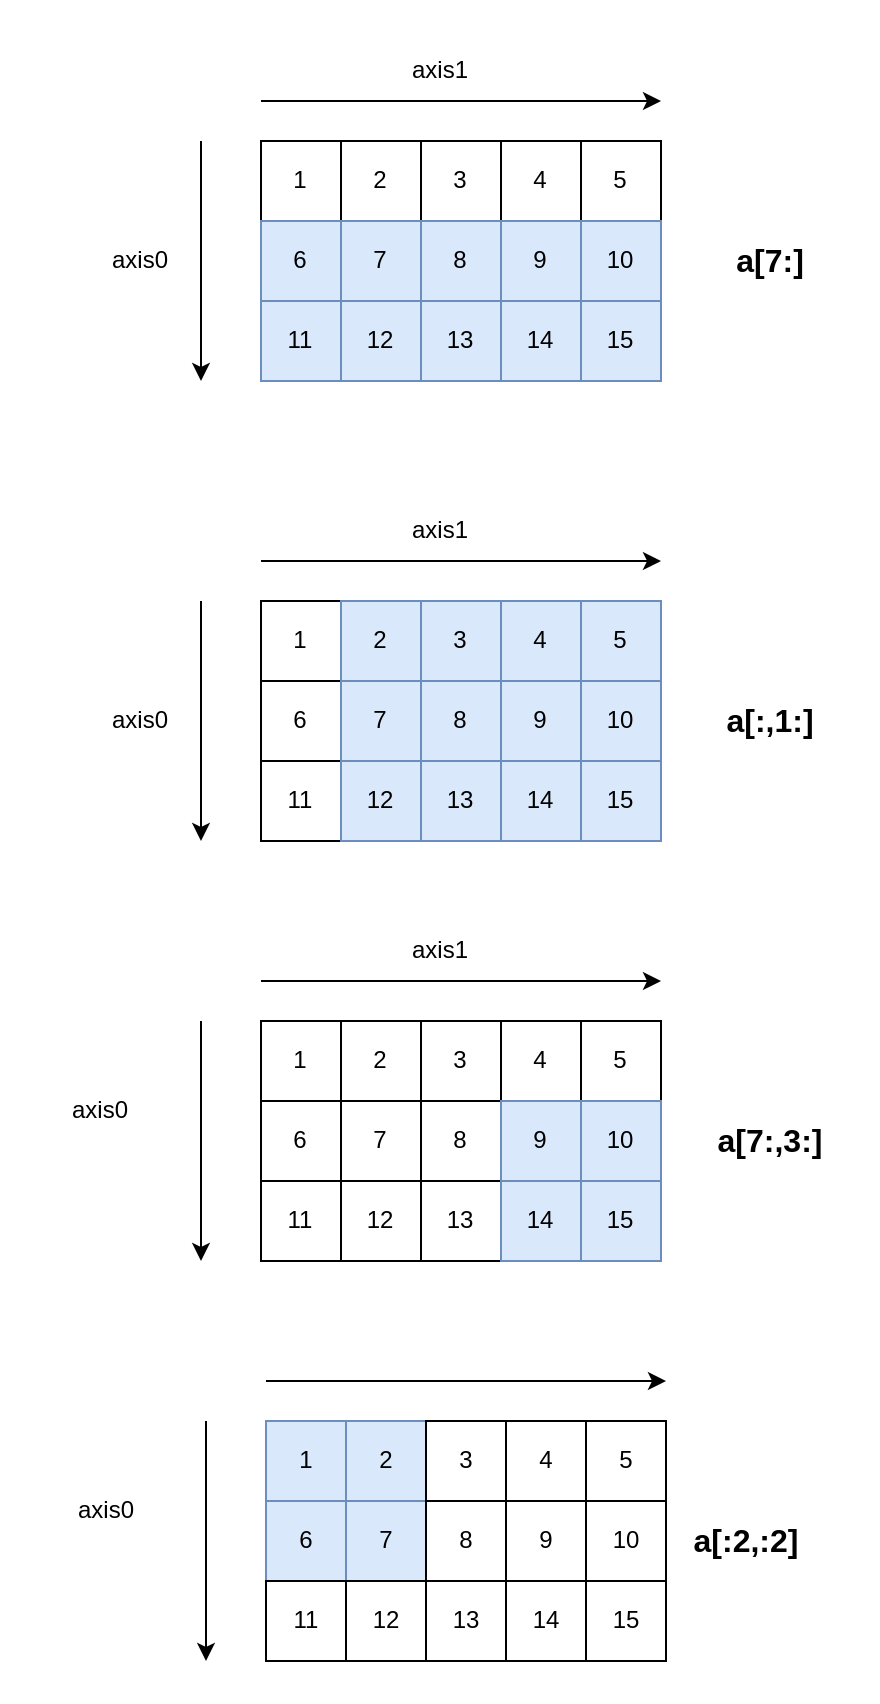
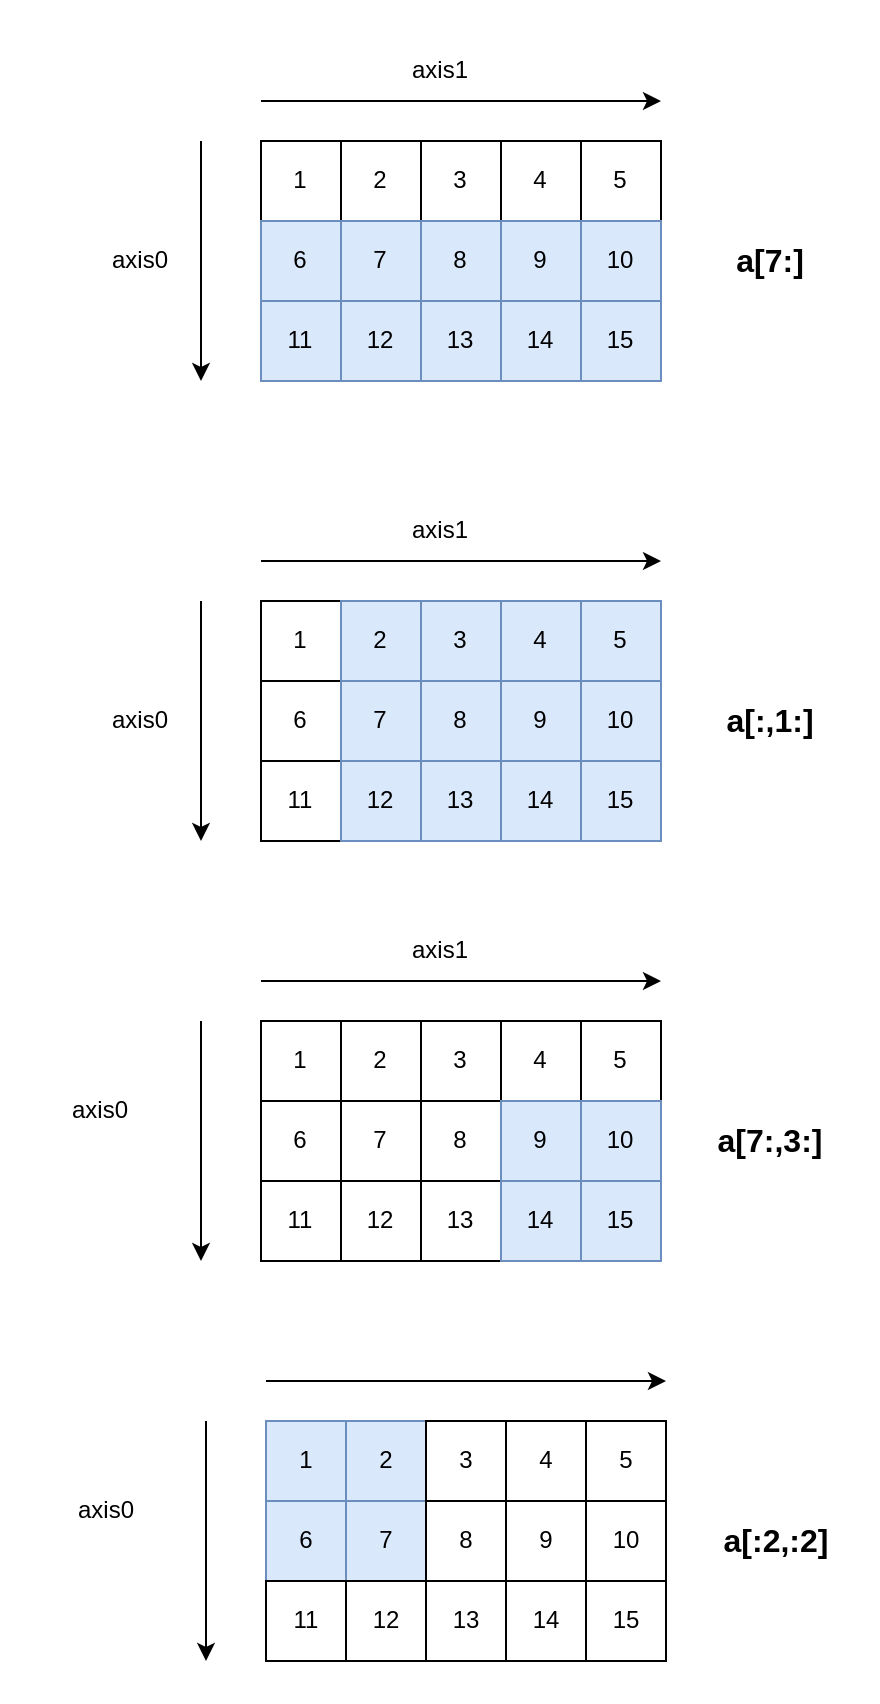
(746, 1541) -> (776, 1541)
